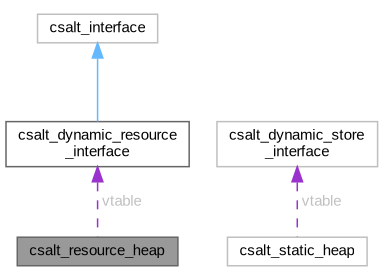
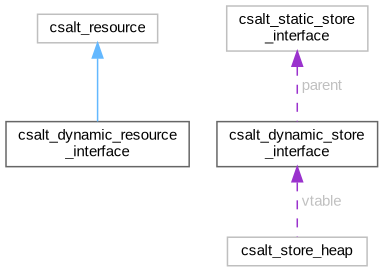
(98, 29) -> (98, 29)
none -> (297, 29)
(297, 144) -> (297, 144)
(98, 251) -> none
(297, 251) -> (297, 251)
